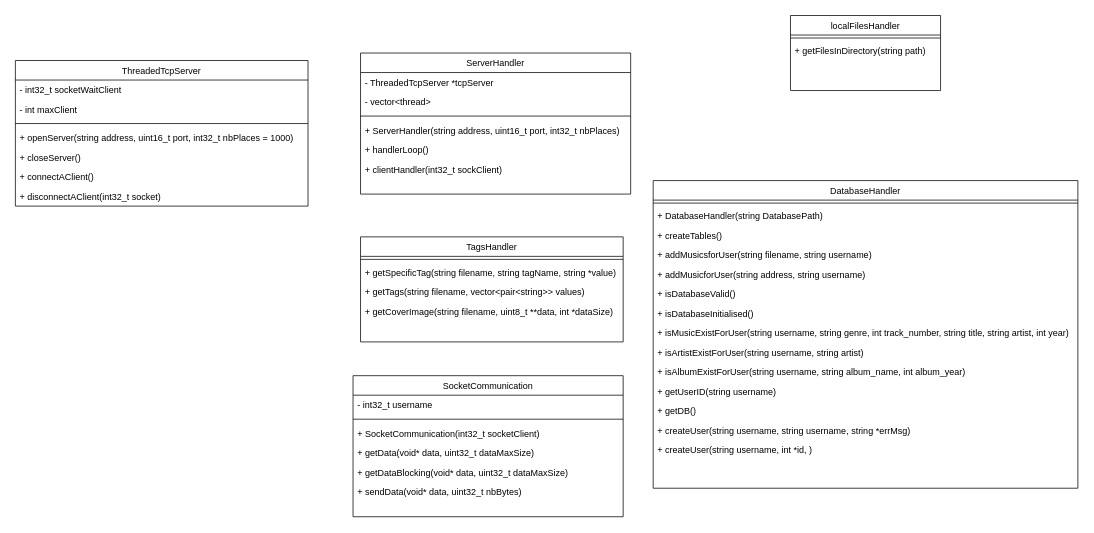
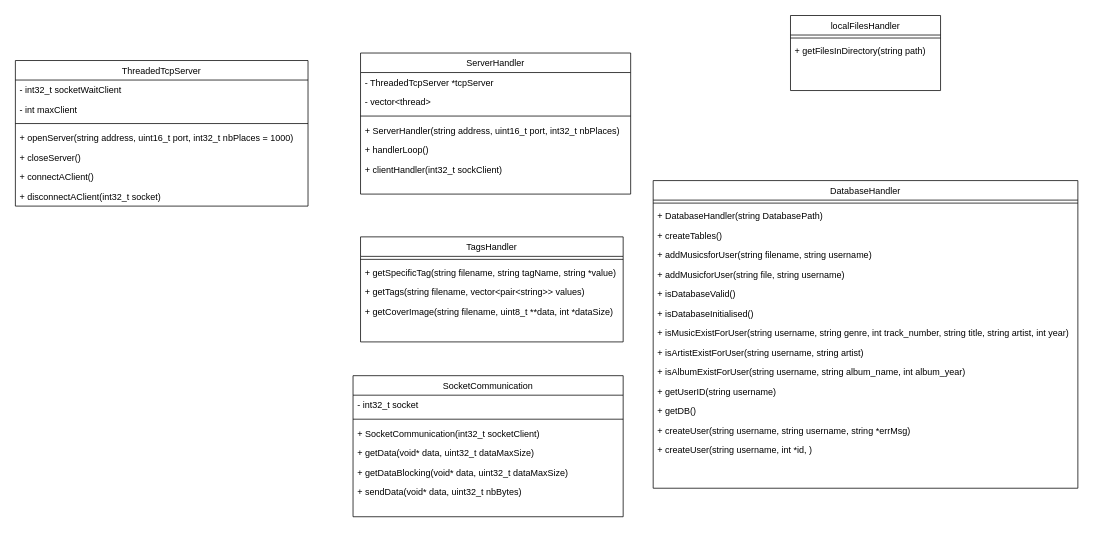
(778, 275) -> (768, 275)
(401, 405) -> (396, 405)
